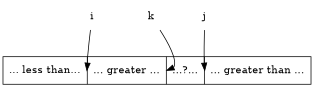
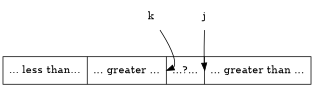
(92, 16) -> none
